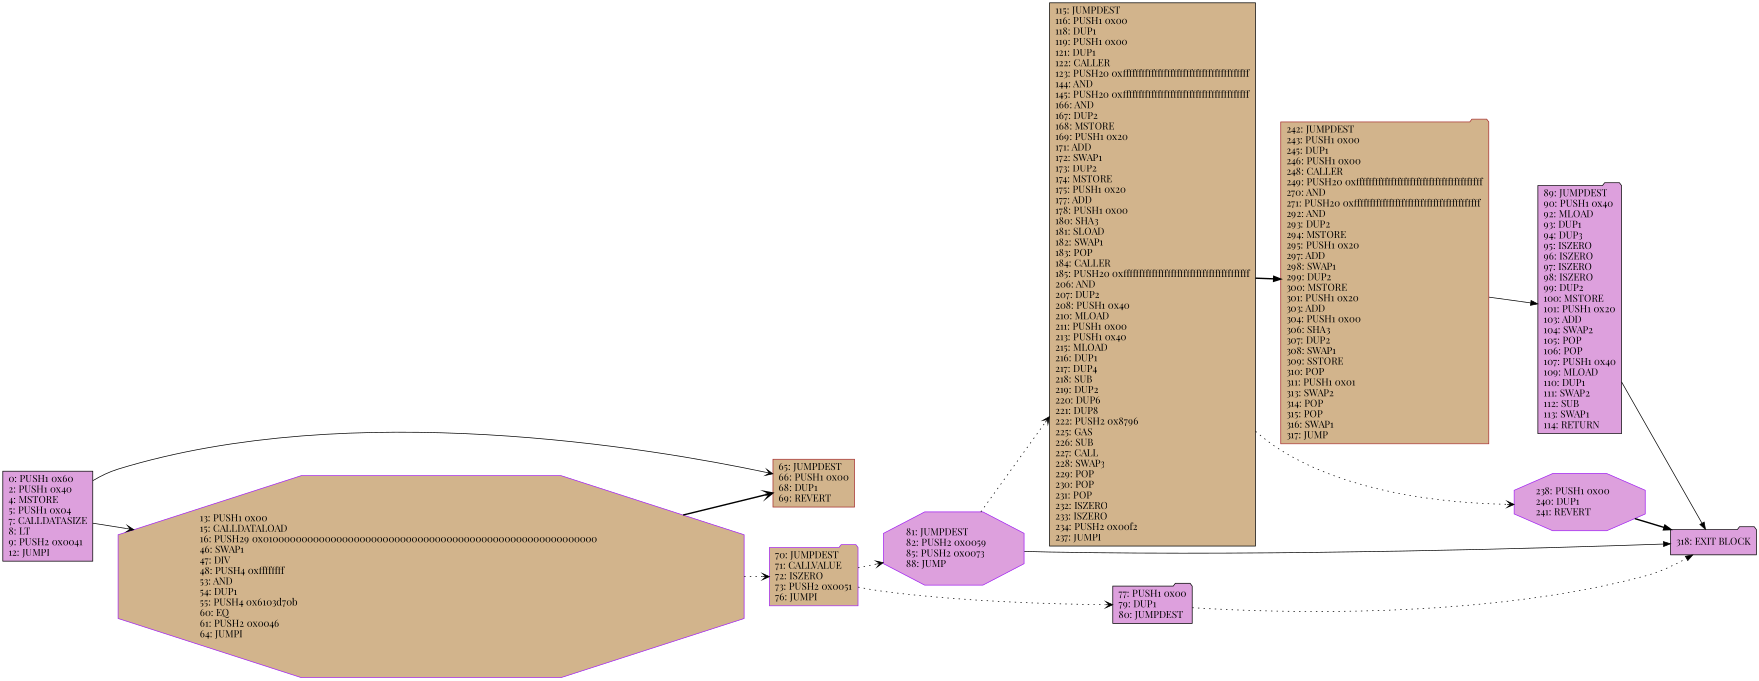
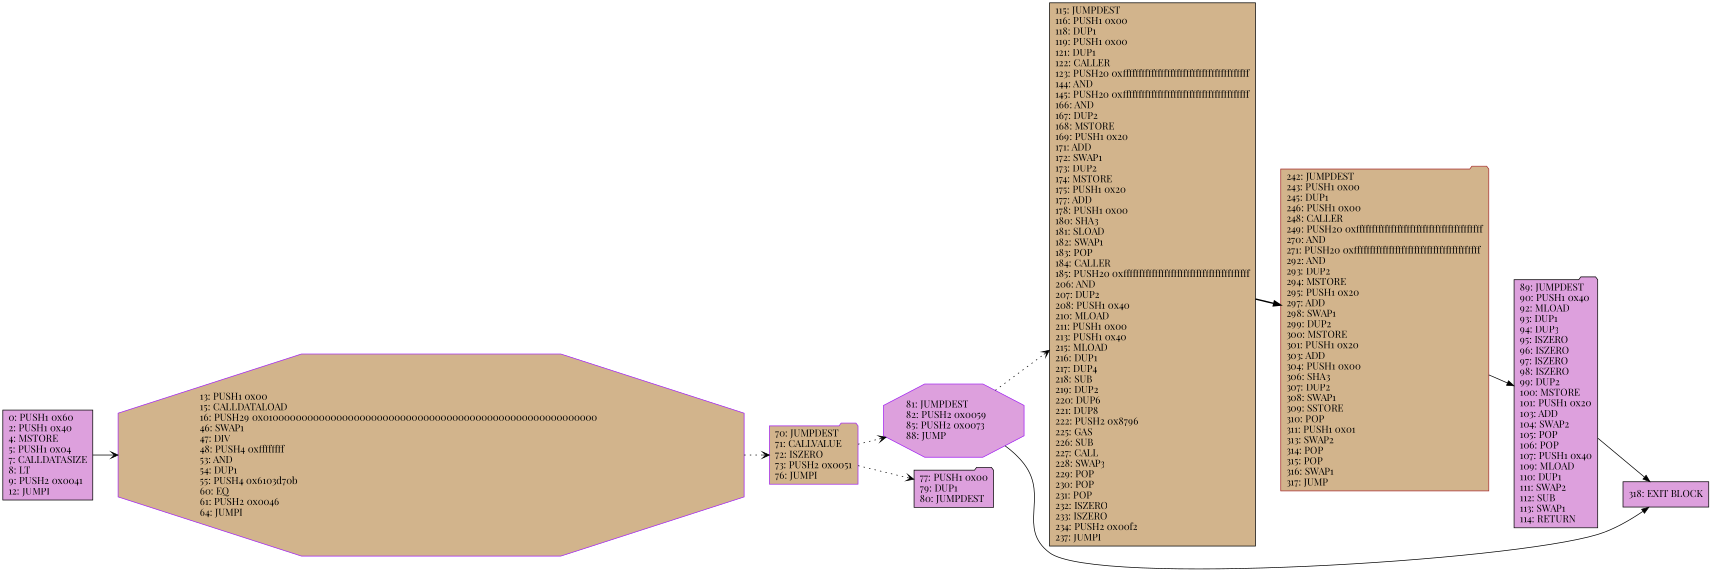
(814, 483) -> none
(1580, 502) -> none
(1714, 542) -> (1666, 494)
(1442, 607) -> none
